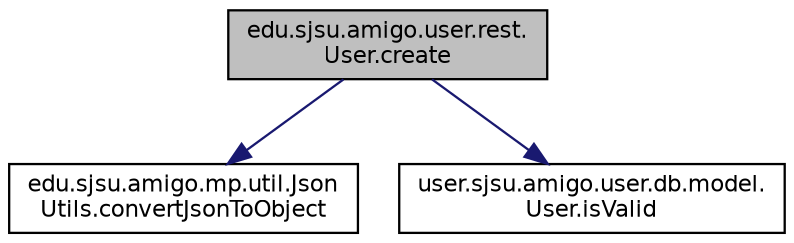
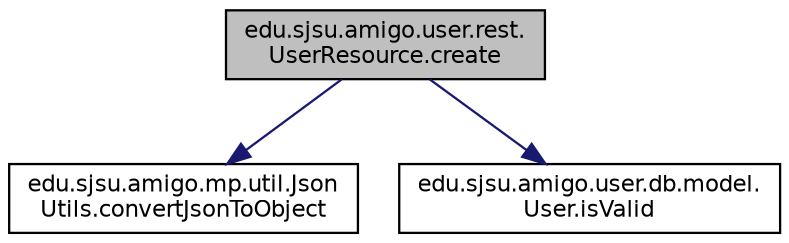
(388, 45) -> (385, 45)
(592, 198) -> (590, 198)
